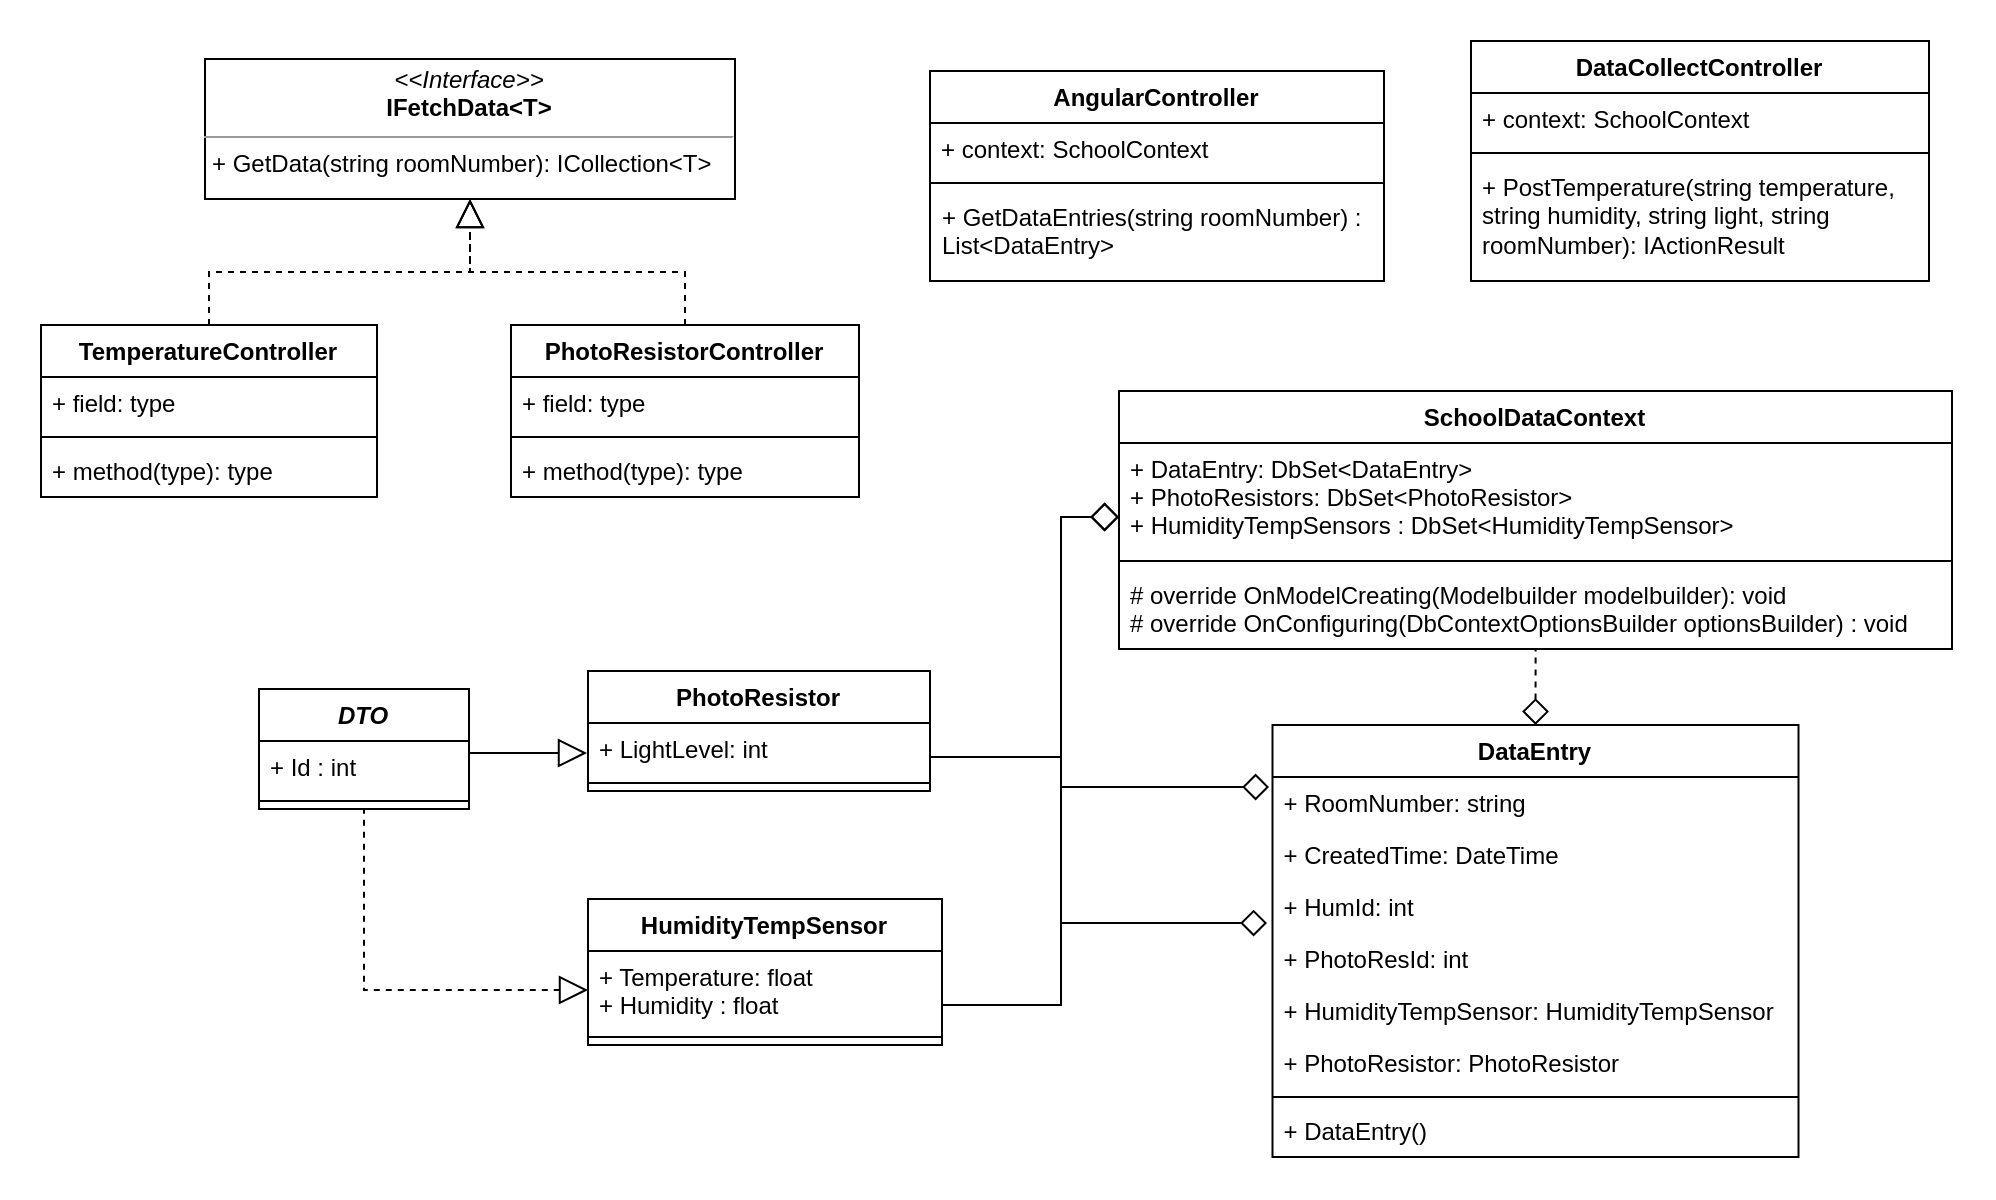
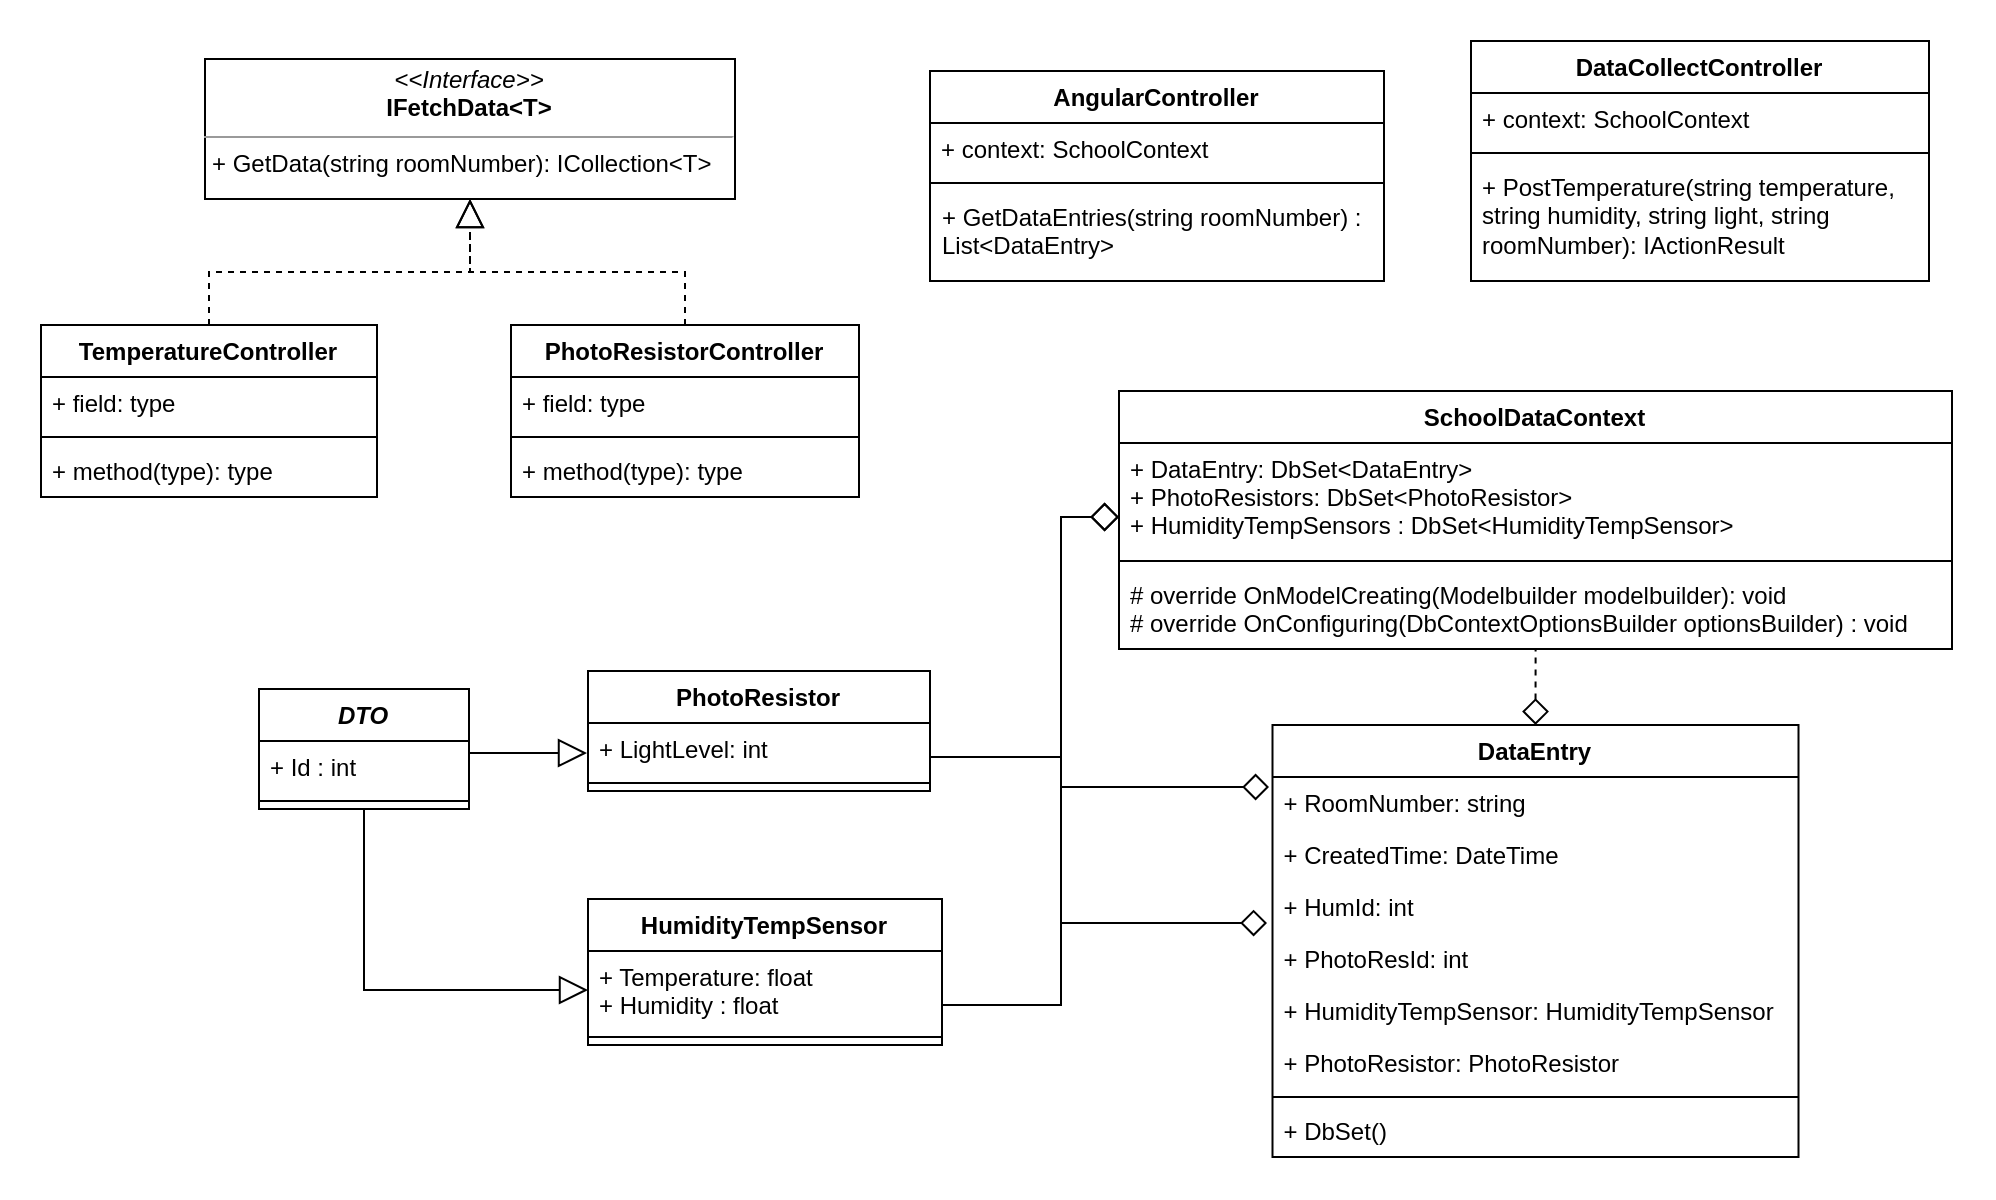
(371, 990) -> (371, 990)
(1368, 1132) -> (1341, 1132)
